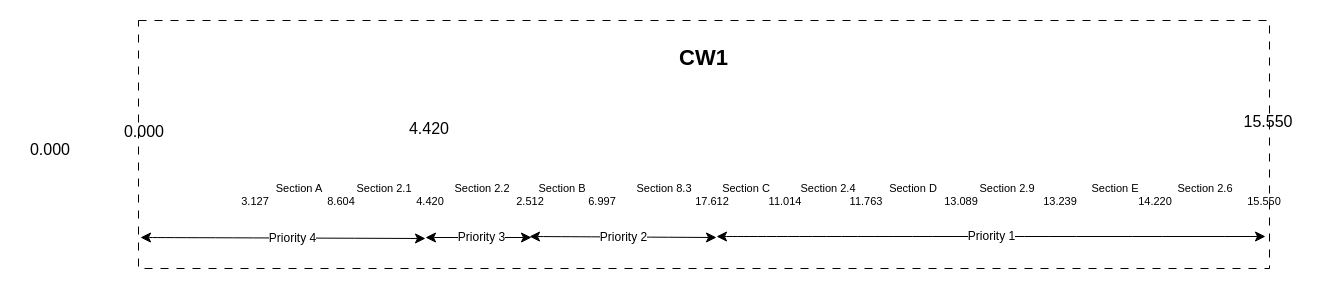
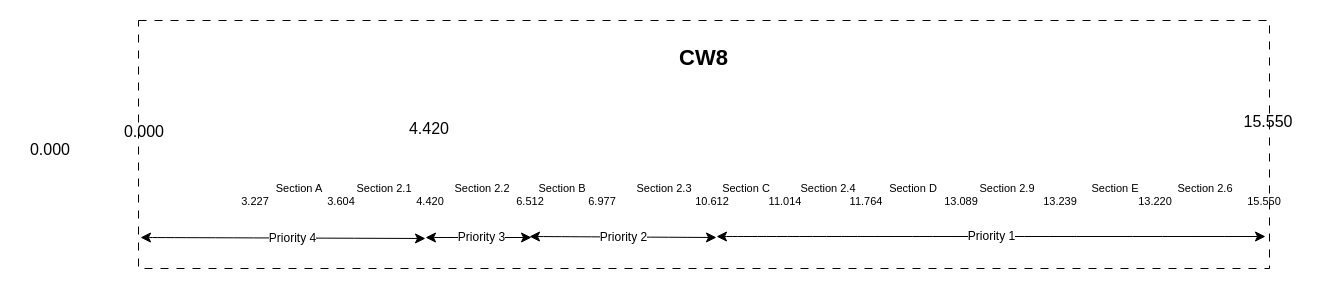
(704, 35) -> (704, 35)
(665, 189) -> (665, 189)
(256, 202) -> (256, 202)
(342, 202) -> (342, 202)
(531, 202) -> (531, 202)
(603, 202) -> (603, 202)
(713, 202) -> (713, 202)
(867, 202) -> (867, 202)
(1156, 202) -> (1156, 202)
